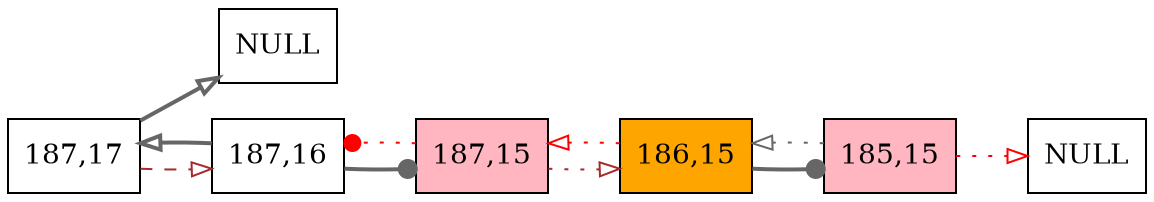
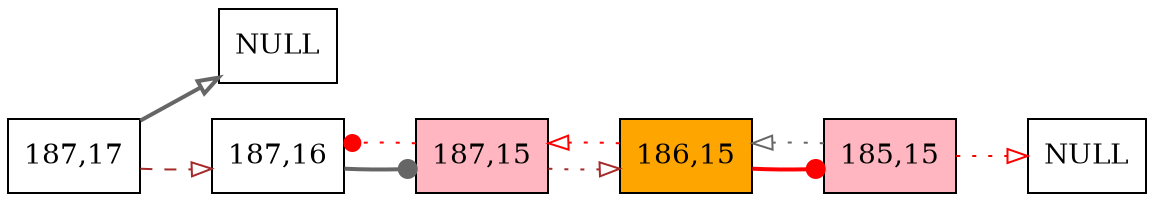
(186, 143) -> none
(780, 169) -> (780, 169)
